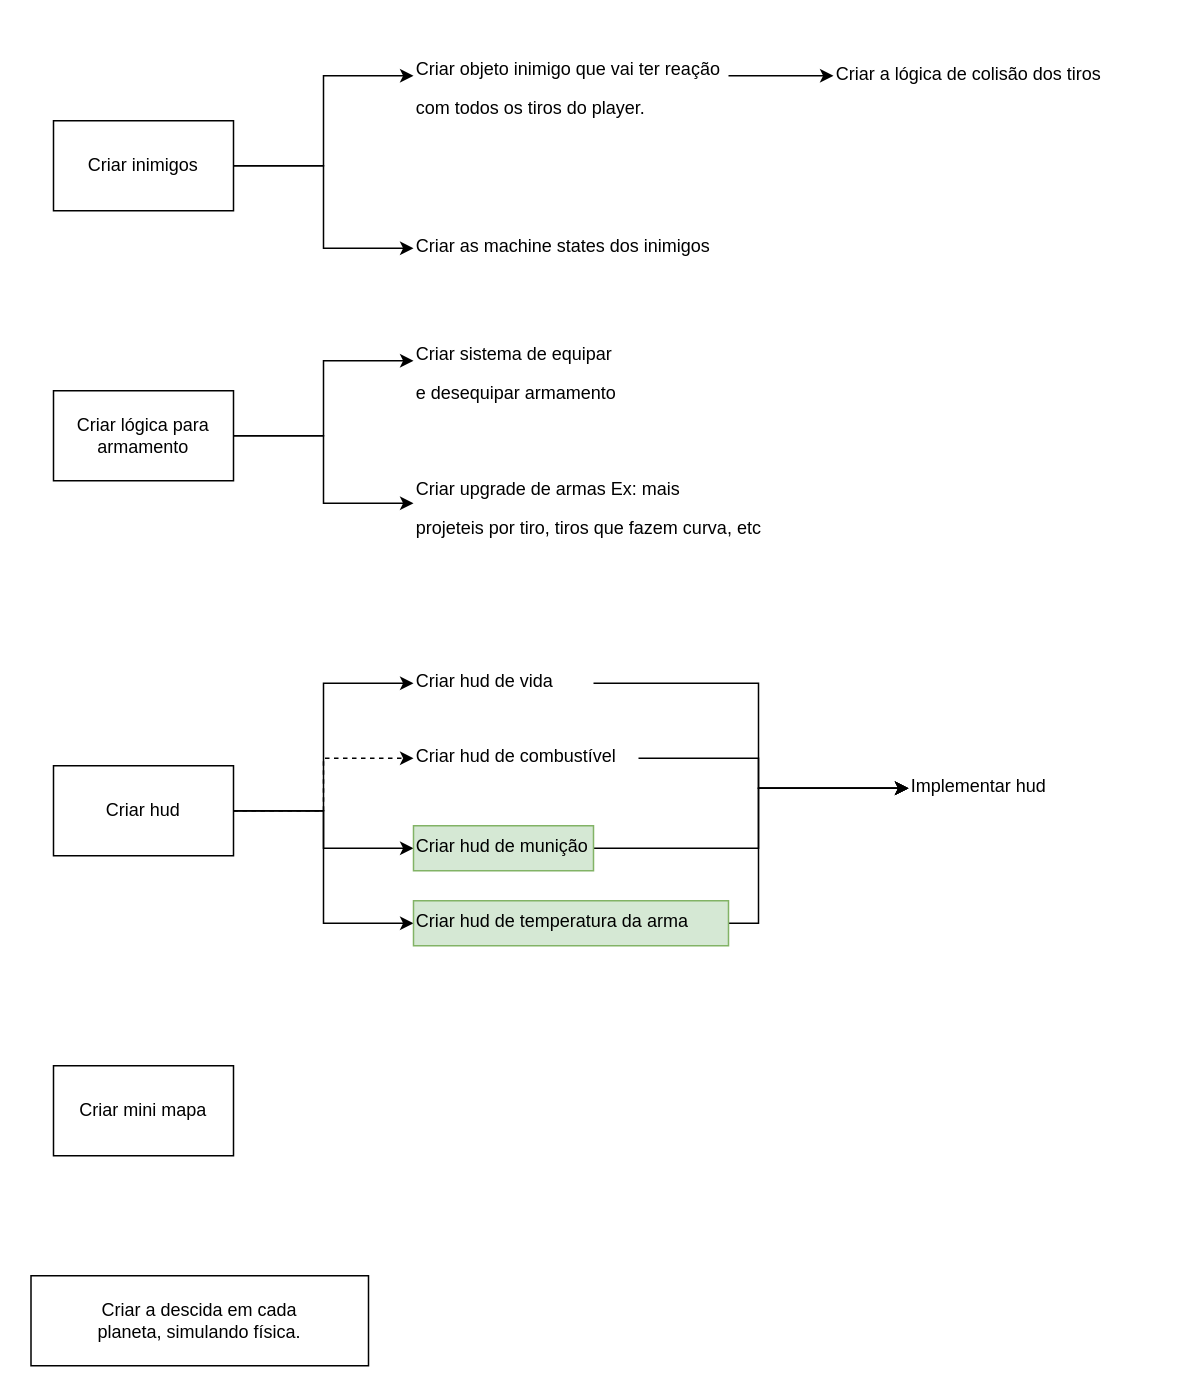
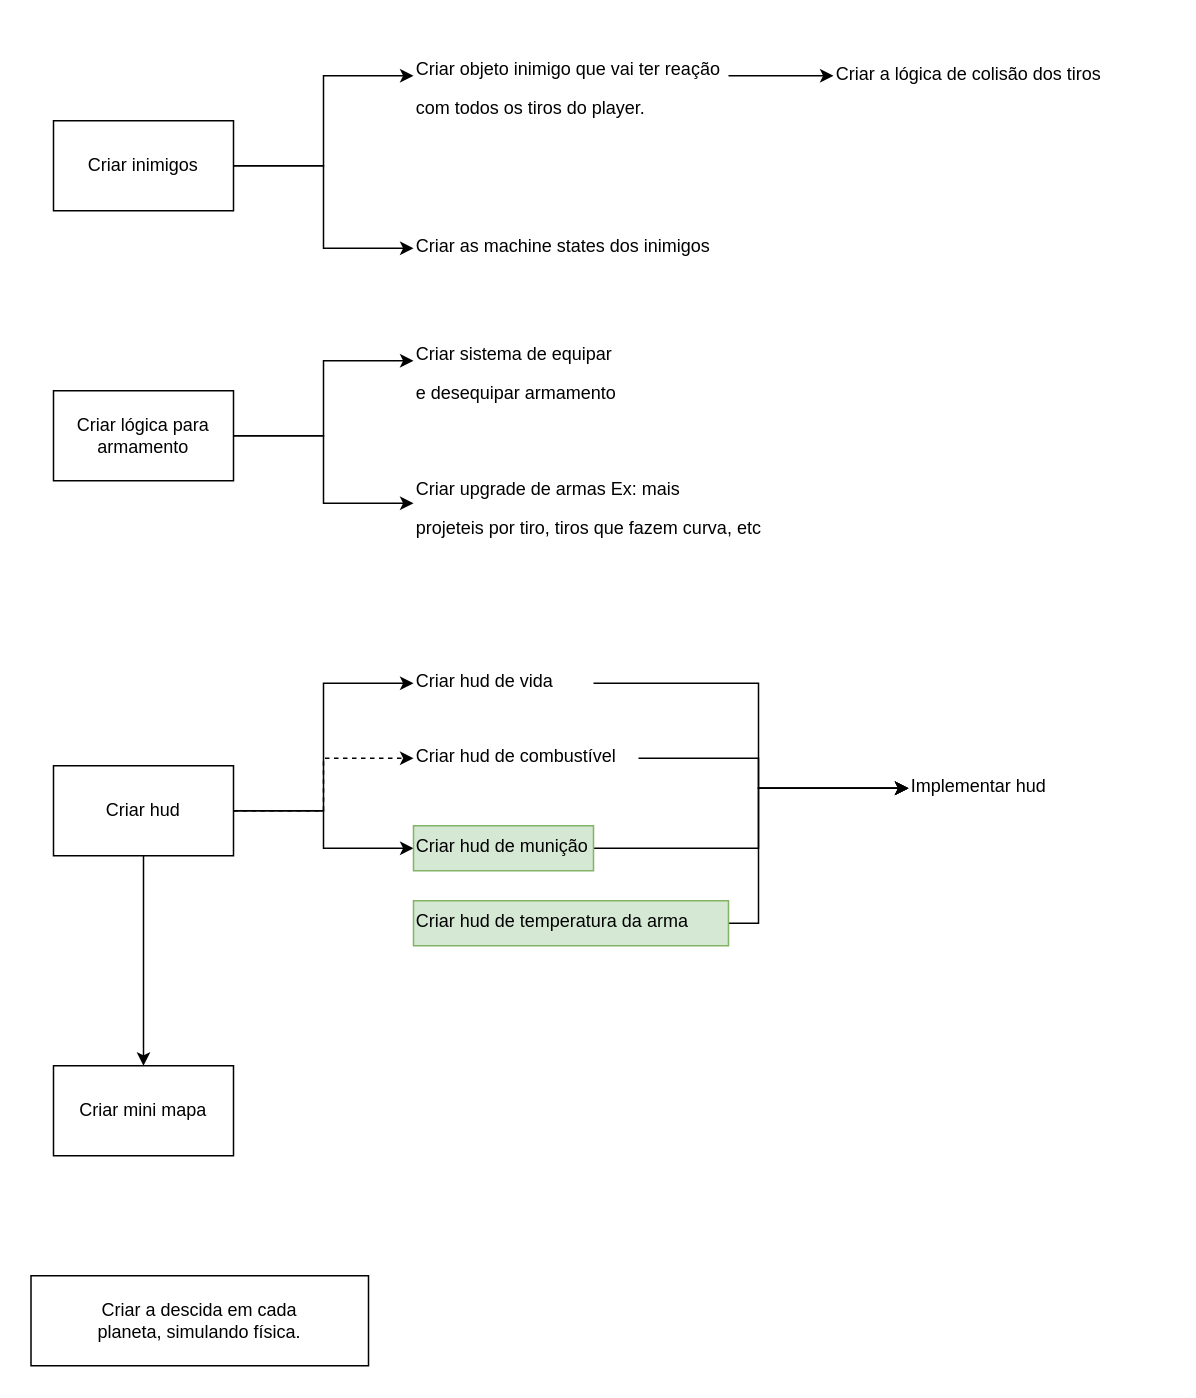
(327, 923) -> (143, 956)
